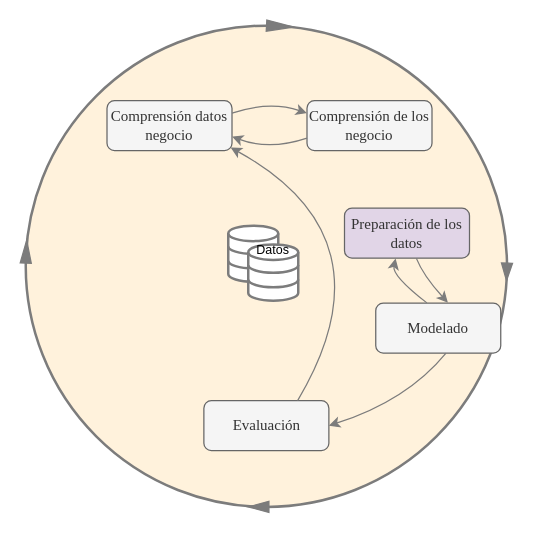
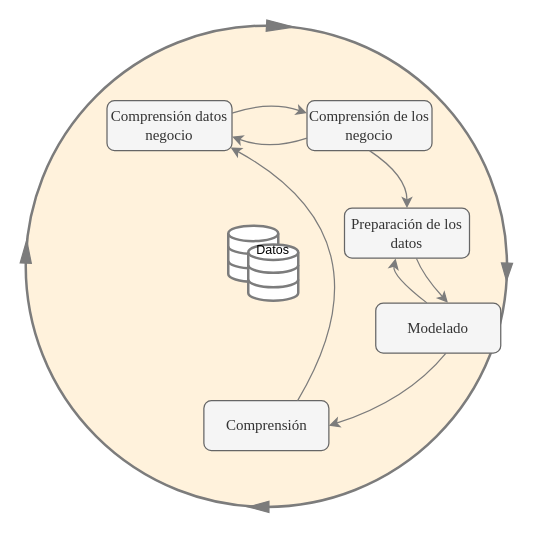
none -> (393, 171)
(407, 233) -> (407, 233)
(267, 426) -> (267, 426)
